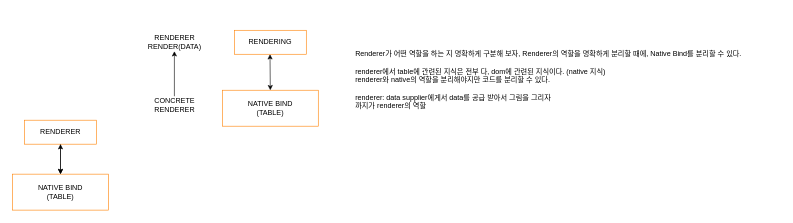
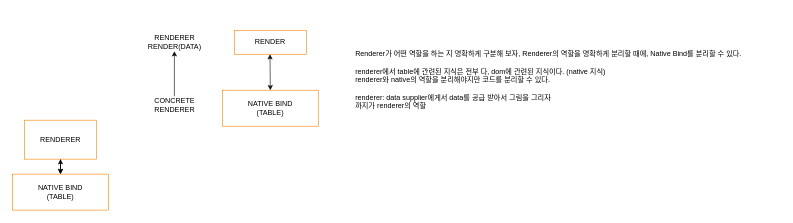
(270, 42) -> (270, 42)
(60, 132) -> (60, 140)
